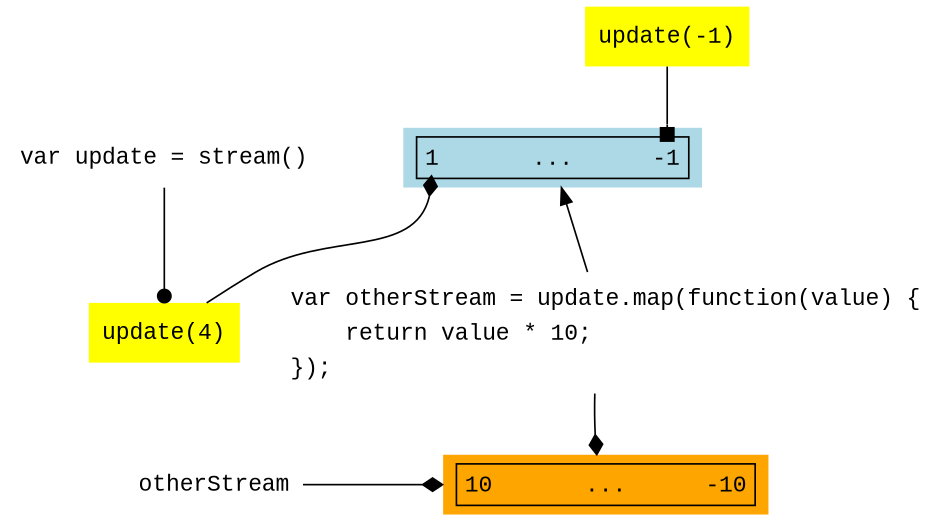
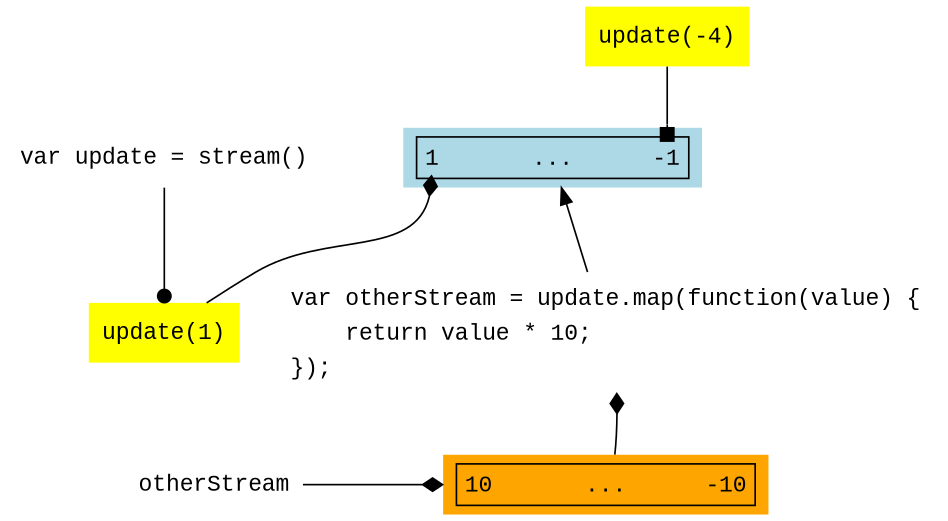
(667, 37) -> (667, 37)
(164, 333) -> (164, 333)
(595, 414) -> (616, 434)
